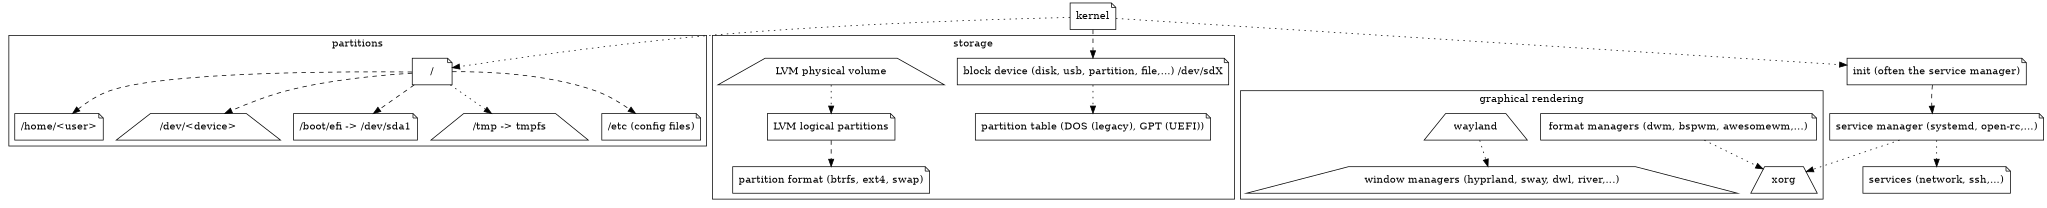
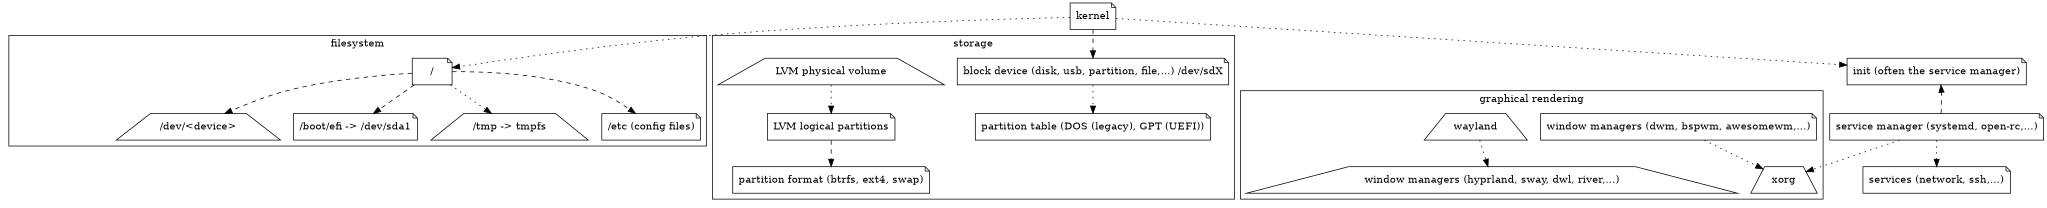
(358, 44) -> (358, 44)
(1932, 95) -> (1942, 103)
(59, 127) -> none
(1679, 127) -> (1679, 127)
